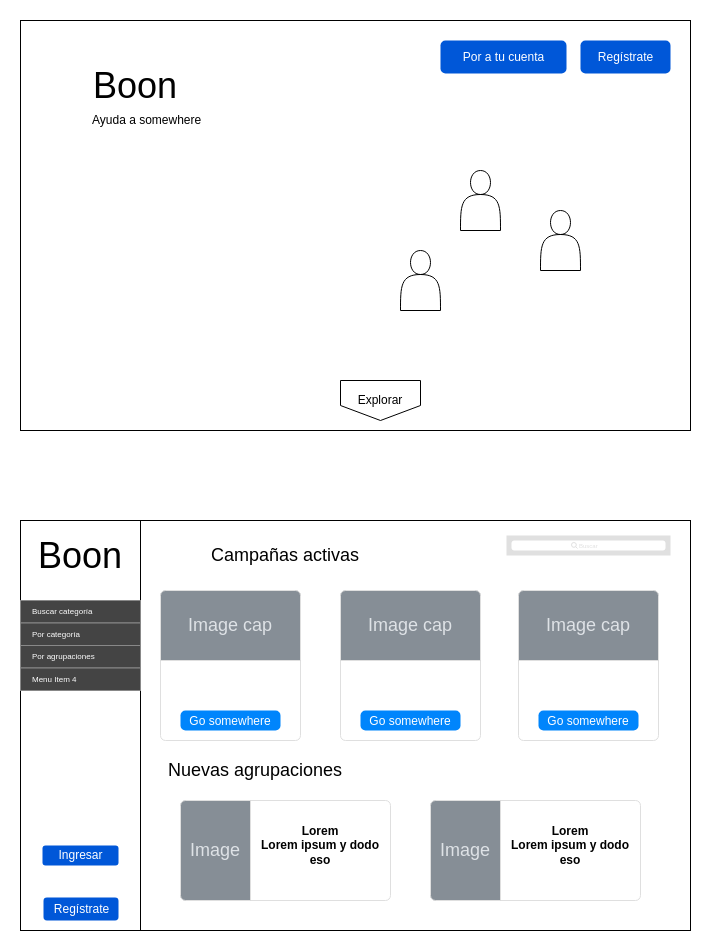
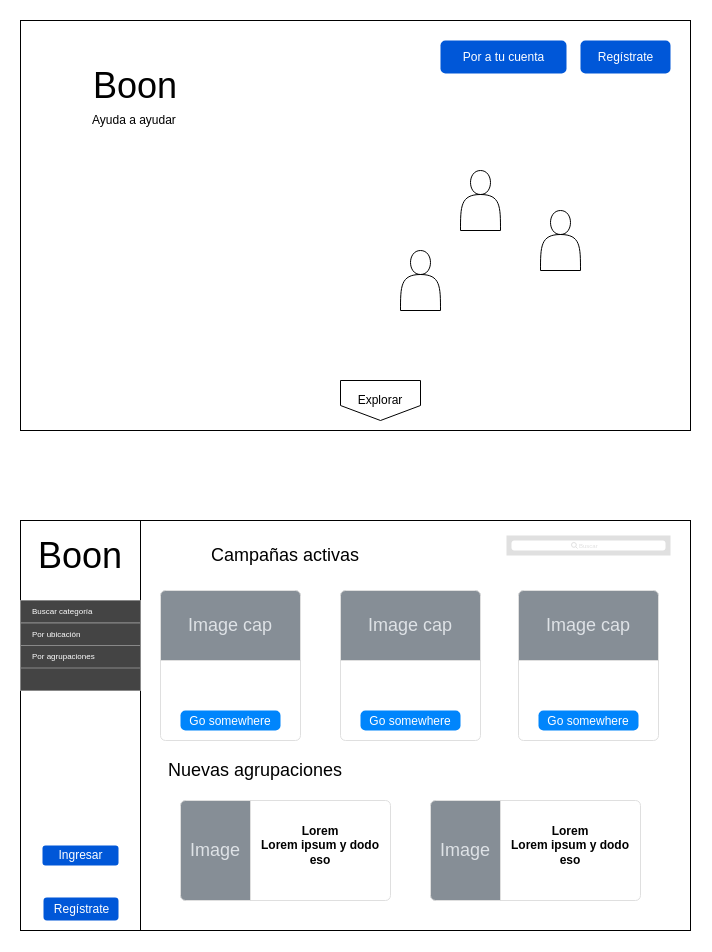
(147, 121) -> (136, 121)
(61, 635) -> (59, 635)
(81, 679) -> none
